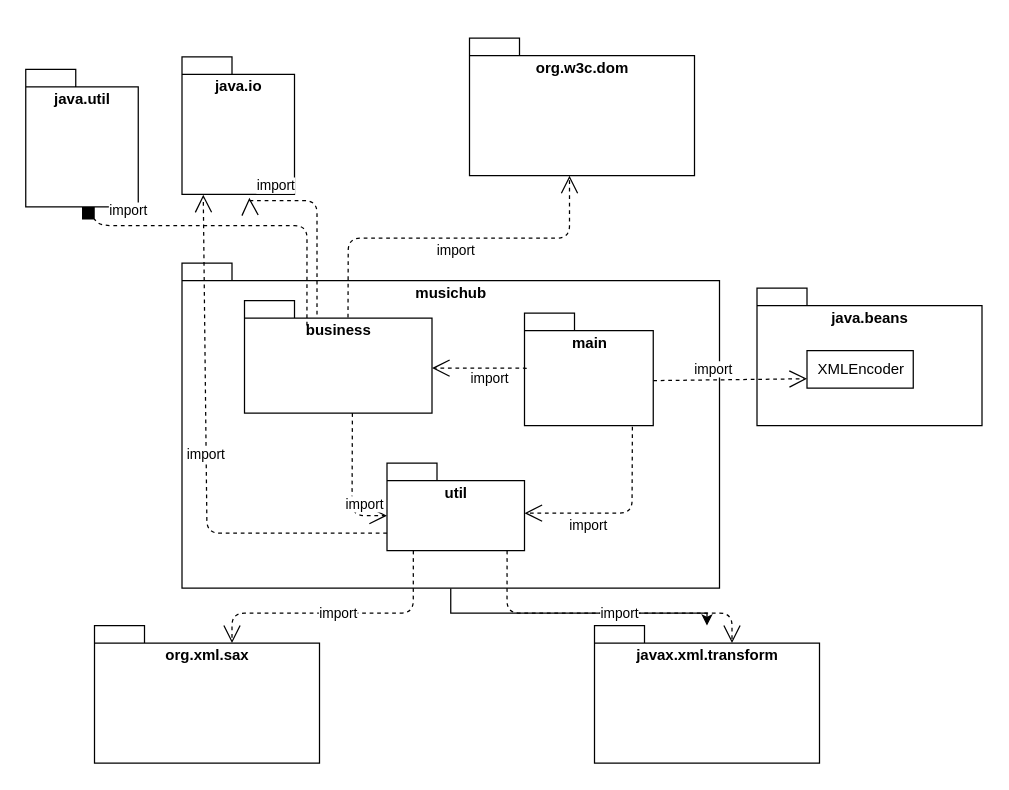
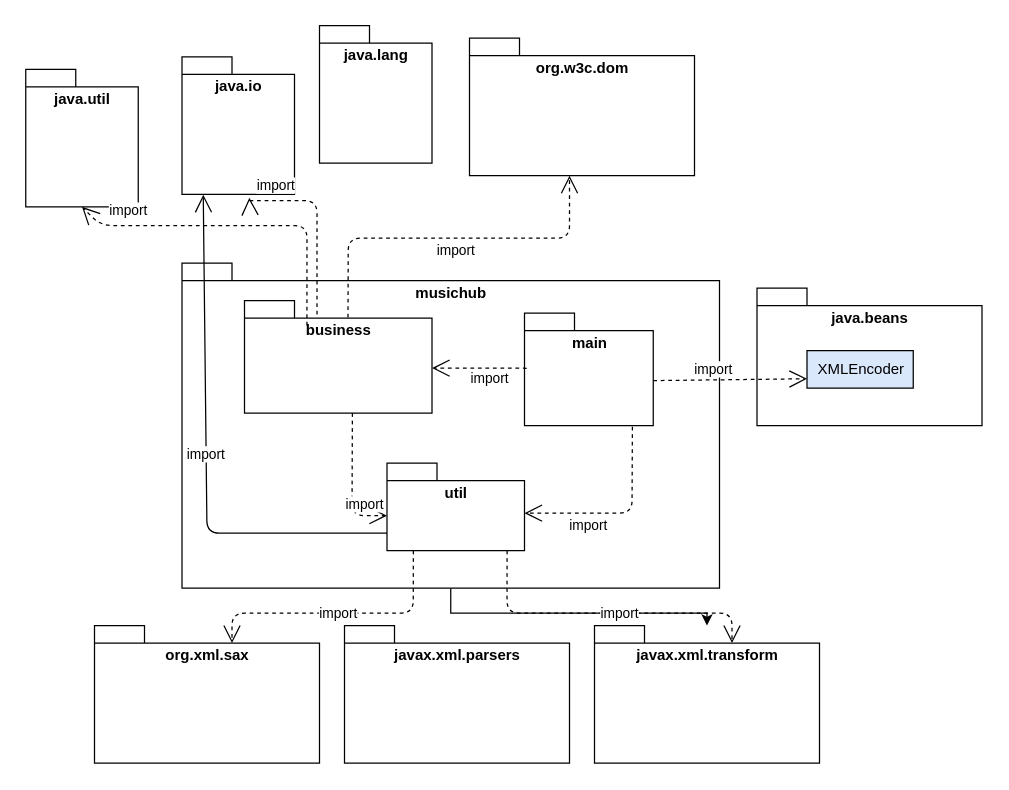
none -> (376, 94)
(98, 223) -> (92, 217)
(205, 321) -> (205, 321)
(860, 369) -> (860, 369)
none -> (457, 694)
